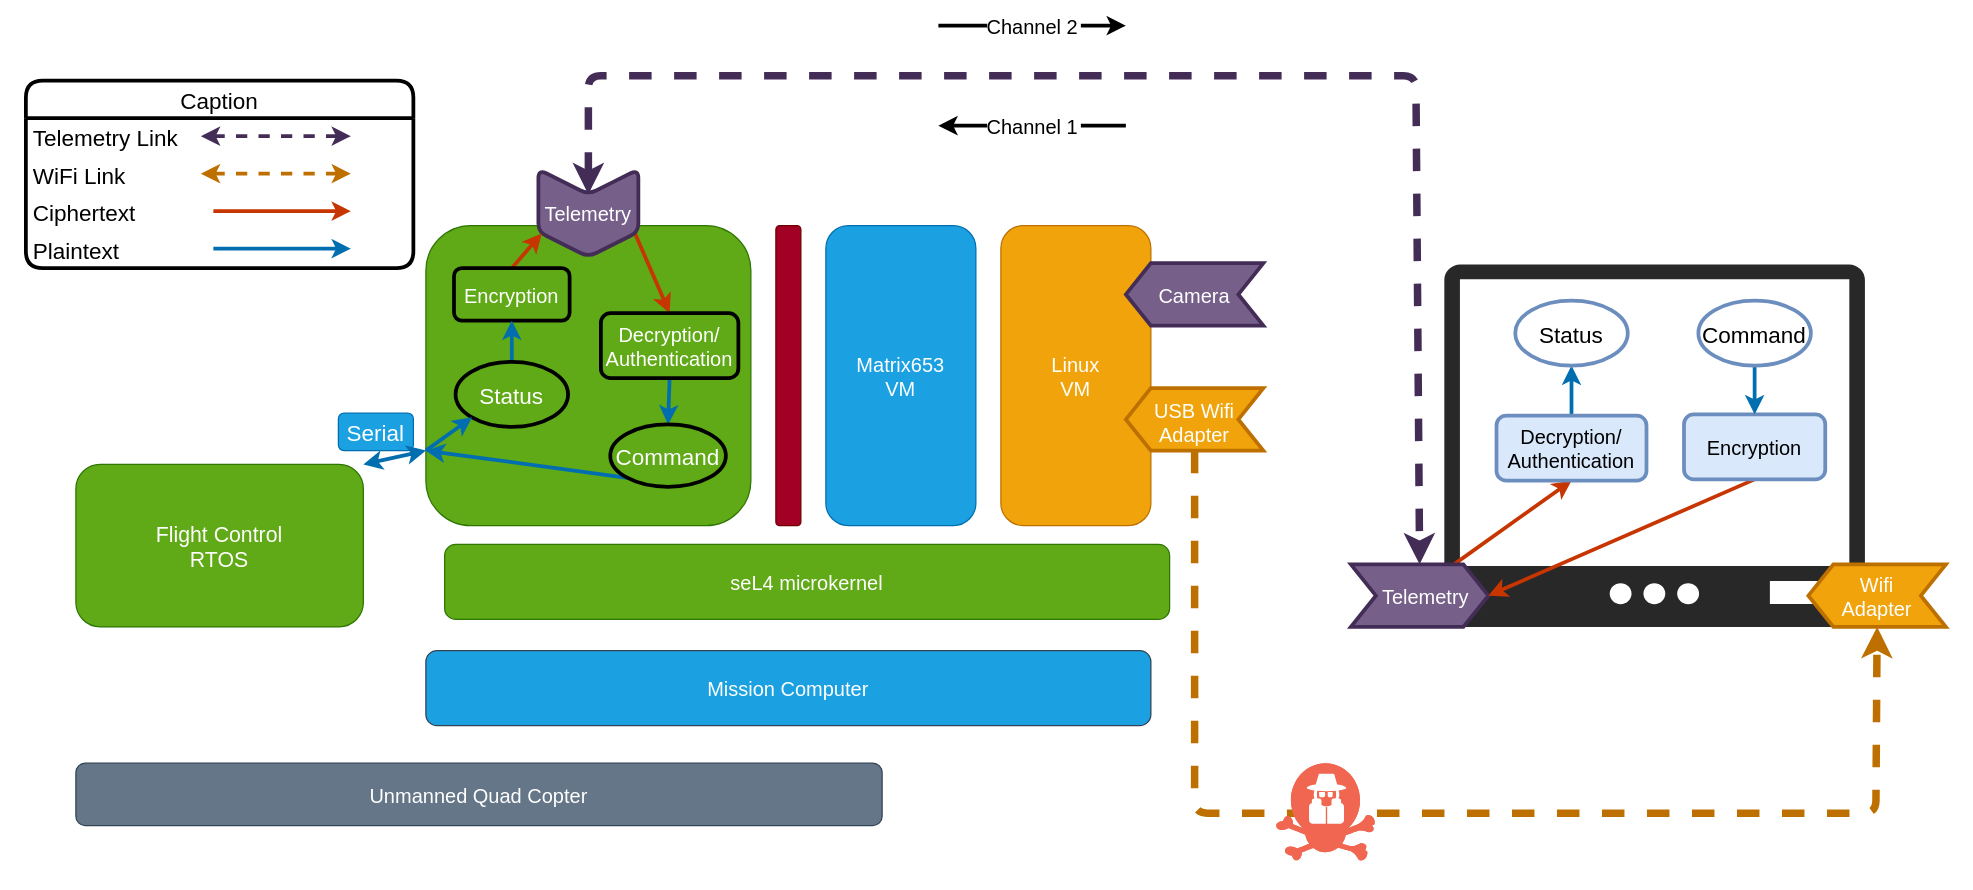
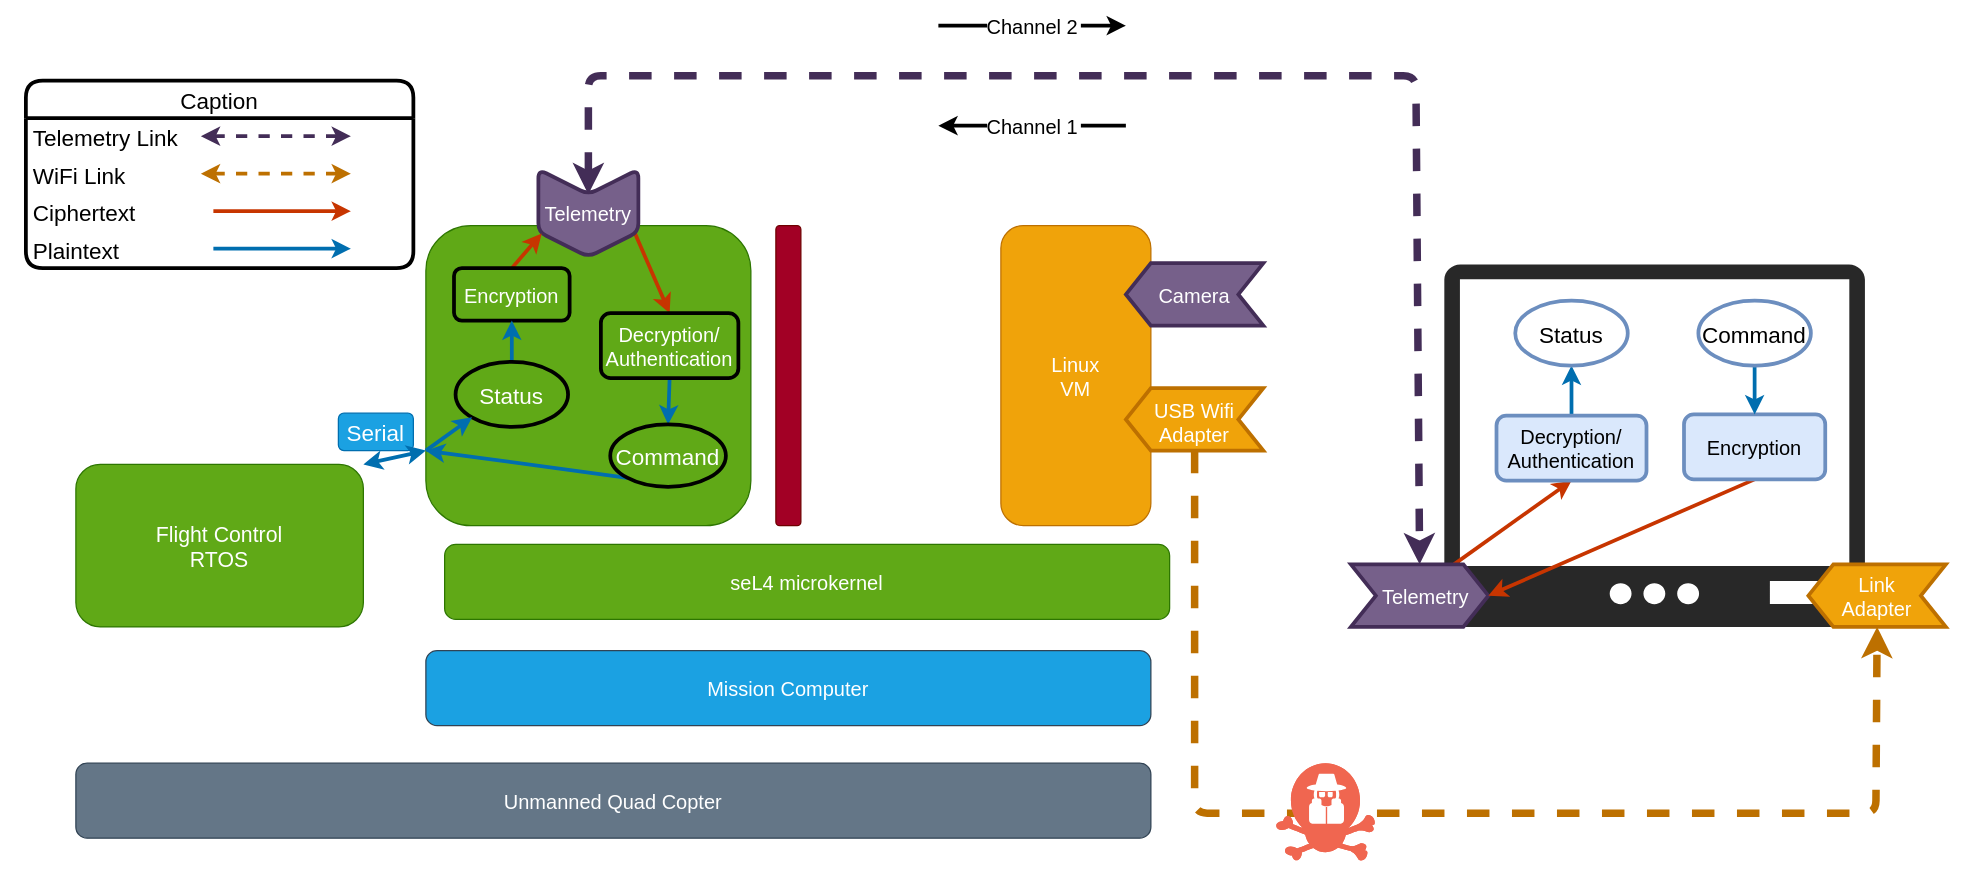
(901, 376) -> none
(1876, 585) -> (1876, 585)
(479, 794) -> (613, 801)
